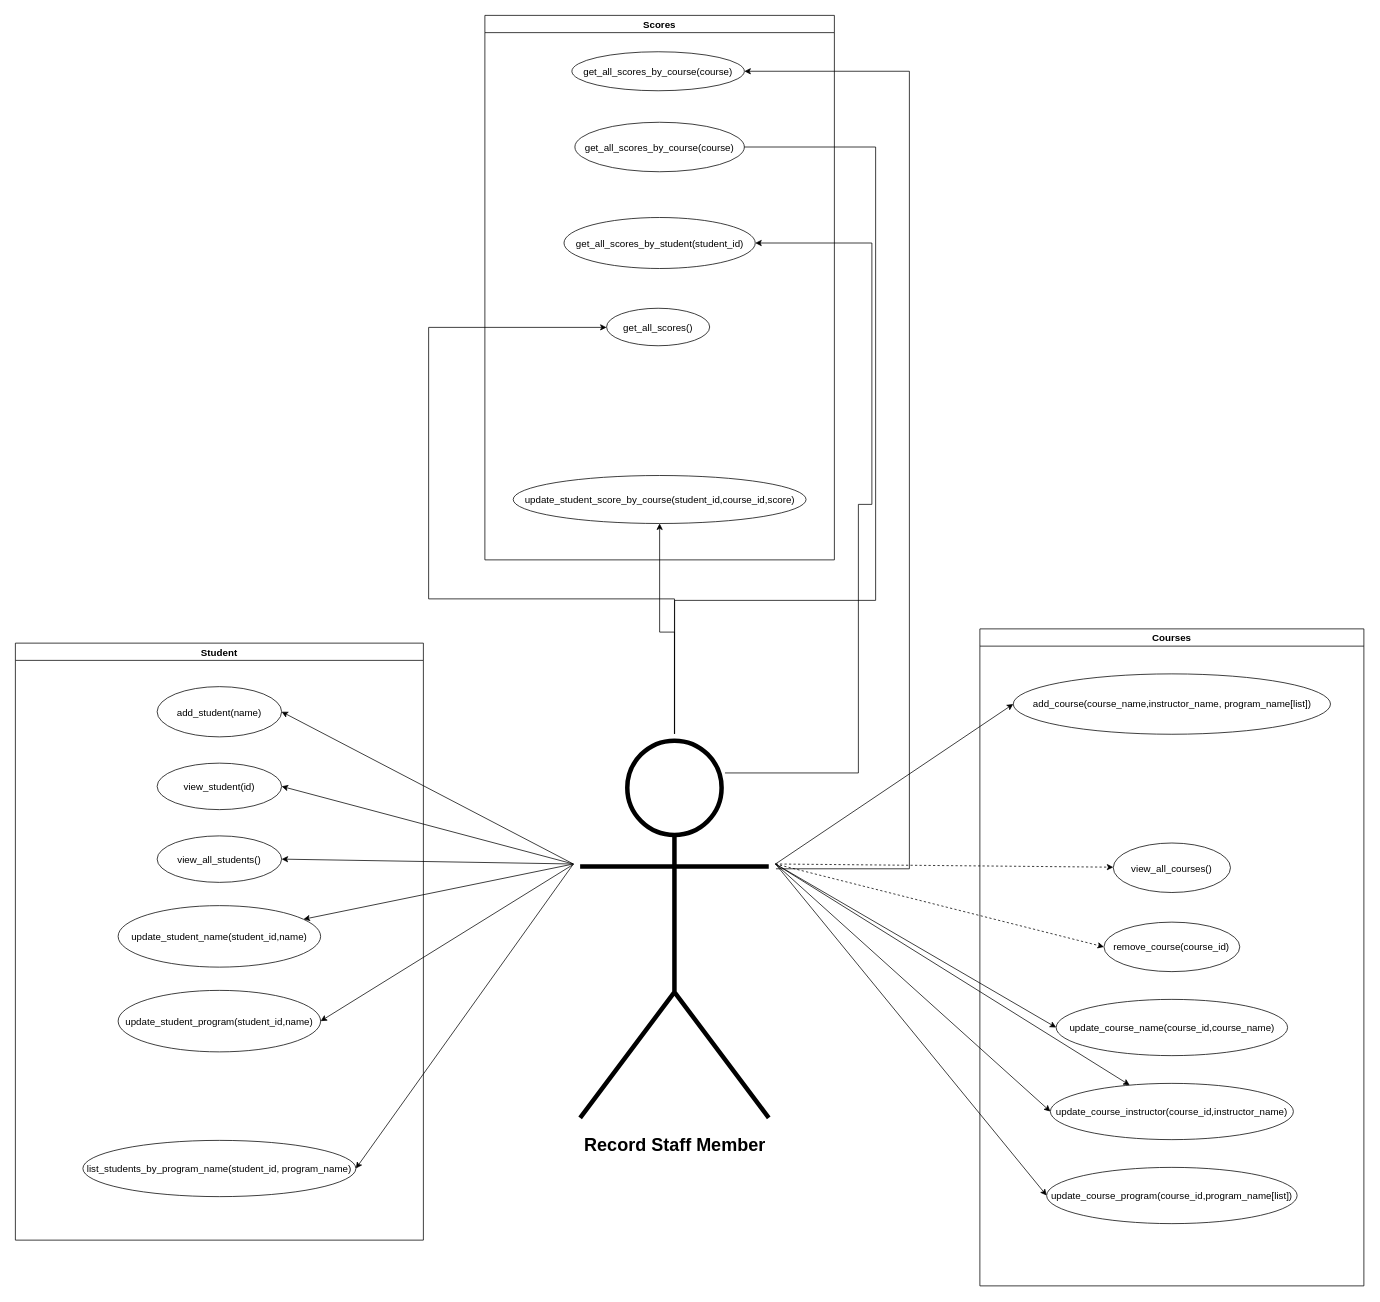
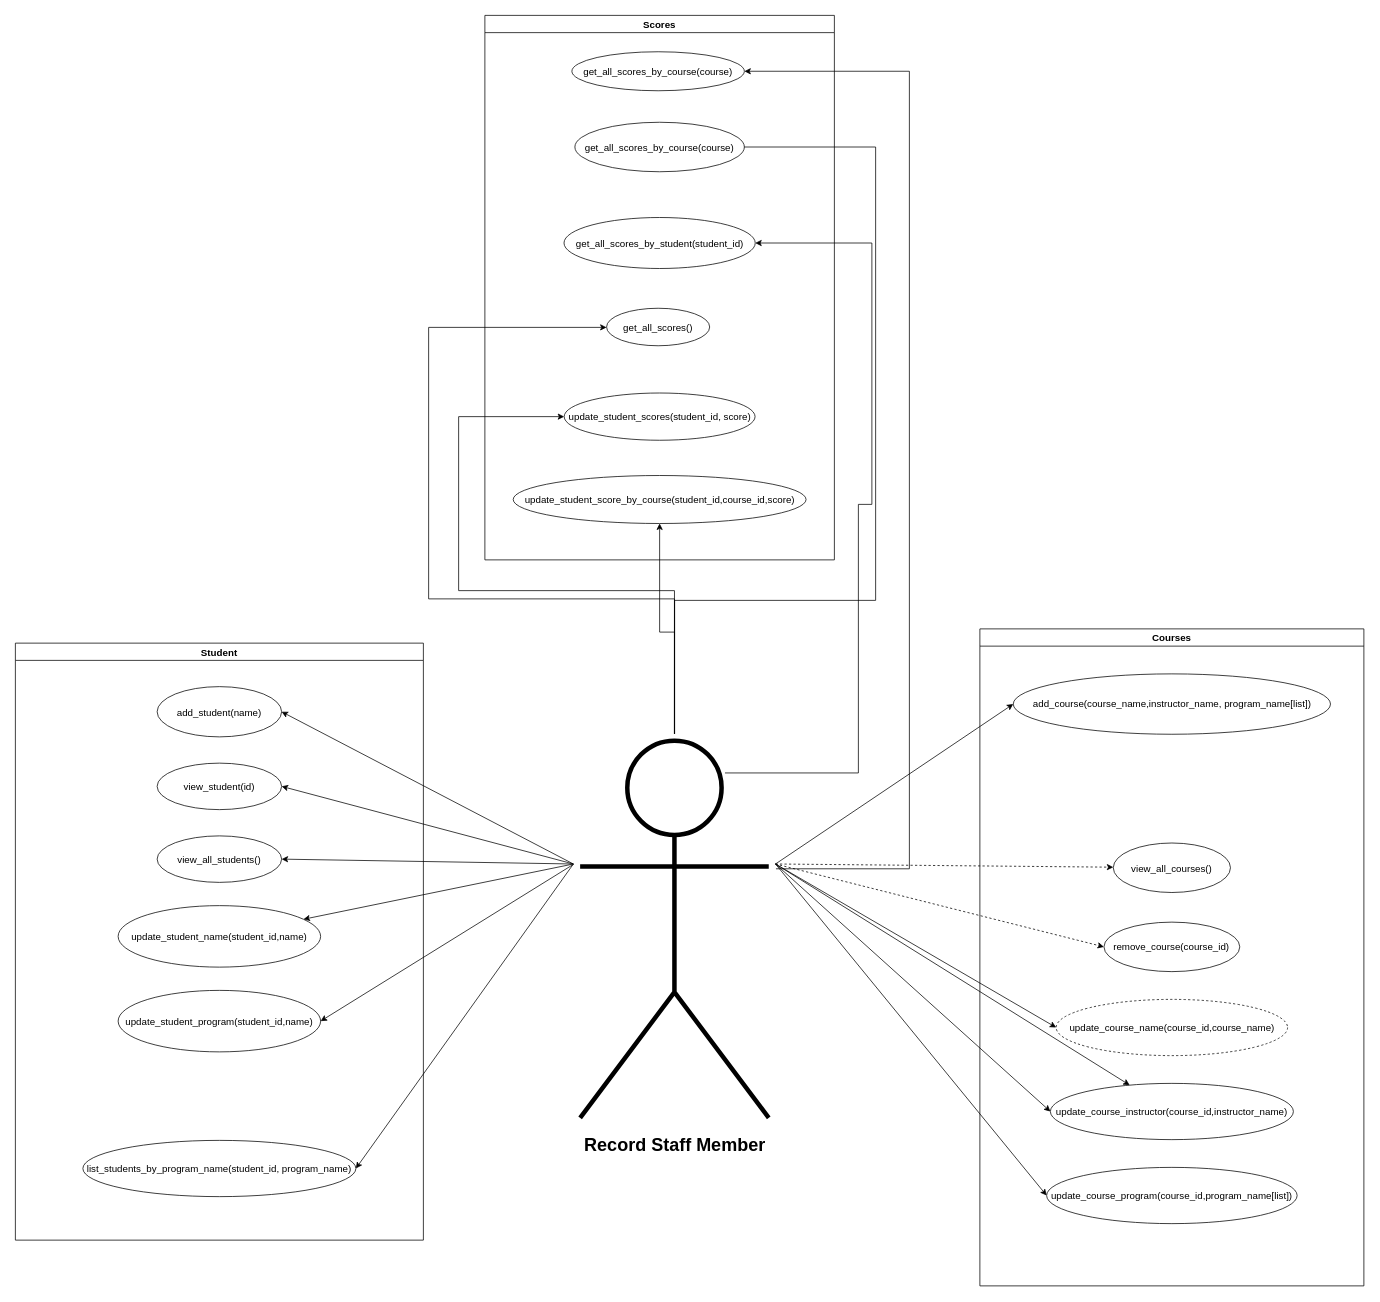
none -> (660, 417)
none -> (459, 564)
(1172, 1028) -> (1172, 1028)
